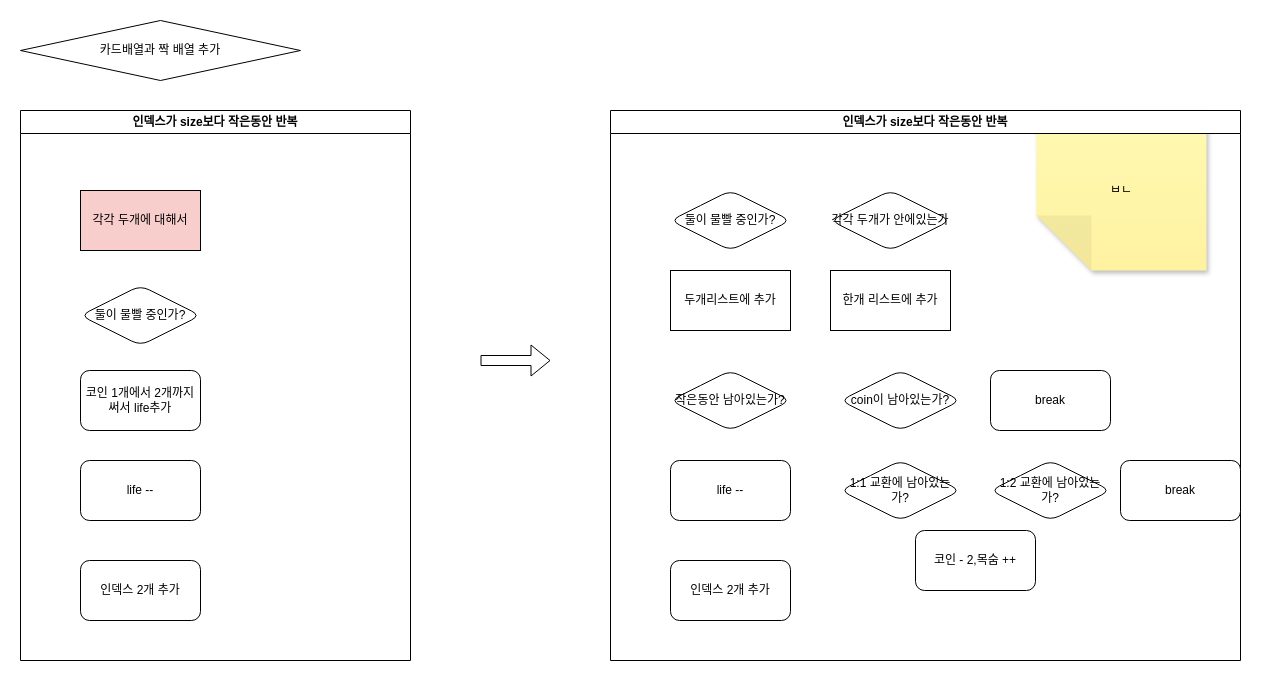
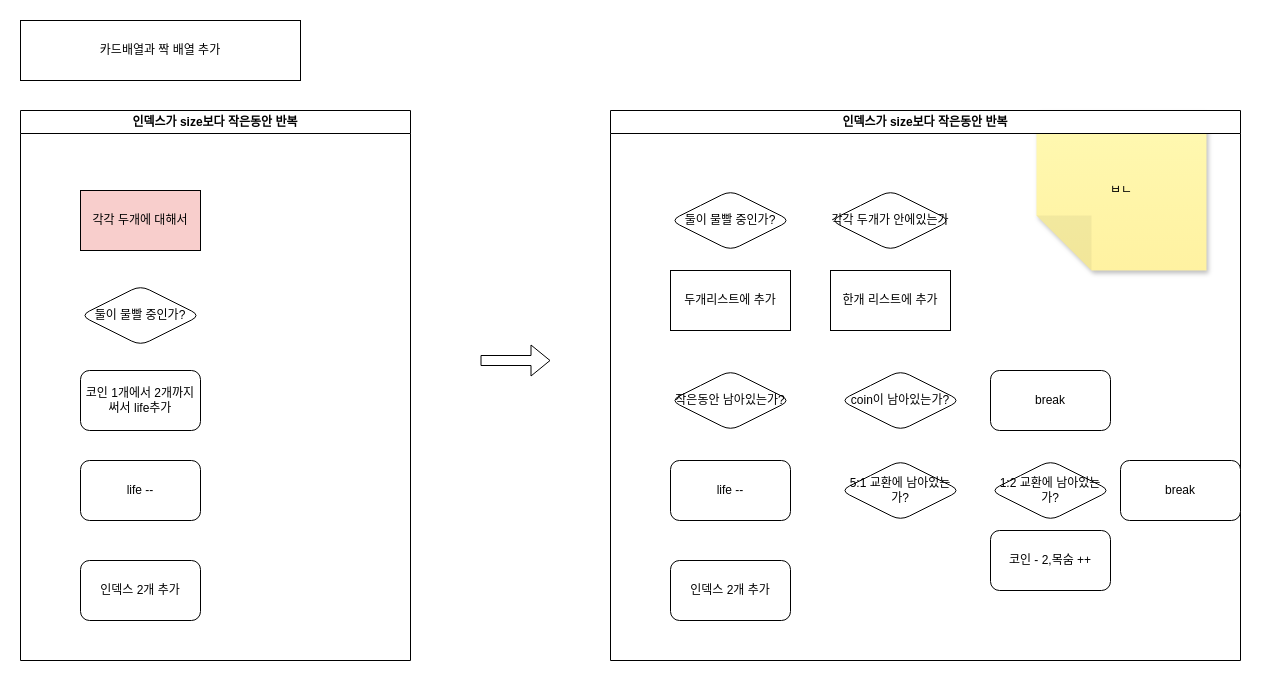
(161, 51) -> (161, 51)
(901, 491) -> (901, 491)
(976, 561) -> (1051, 561)
